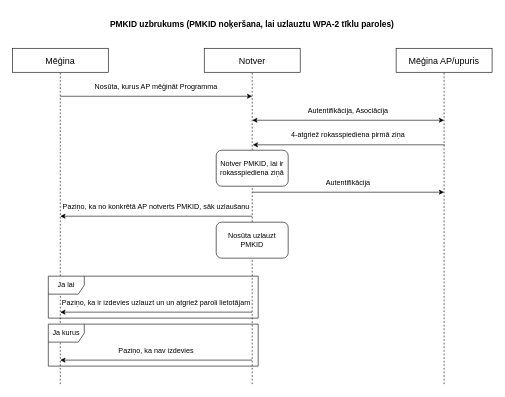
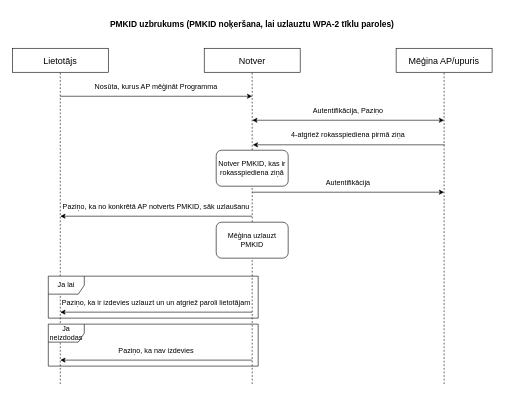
(60, 60) -> (60, 60)
(348, 111) -> (348, 111)
(252, 168) -> (252, 168)
(252, 240) -> (252, 240)
(66, 333) -> (66, 333)
